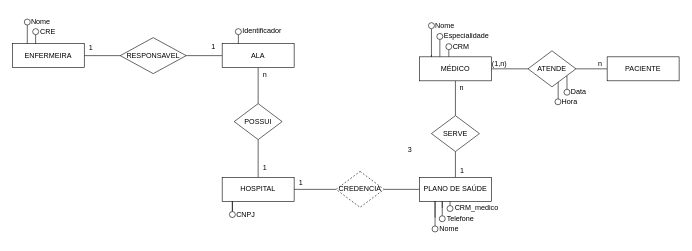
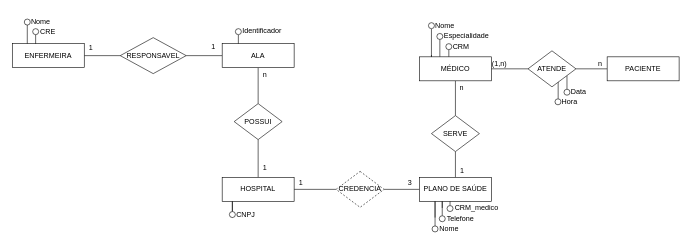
(410, 150) -> (410, 183)
